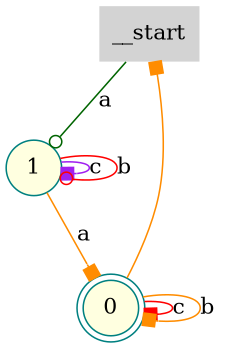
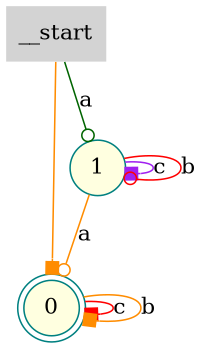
(161, 180) -> (54, 160)
(67, 228) -> (78, 229)
